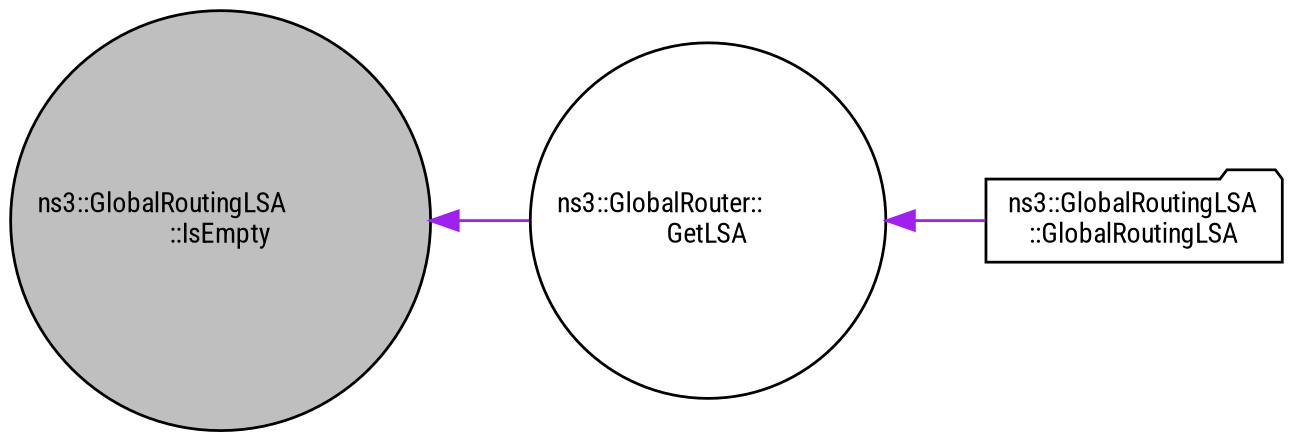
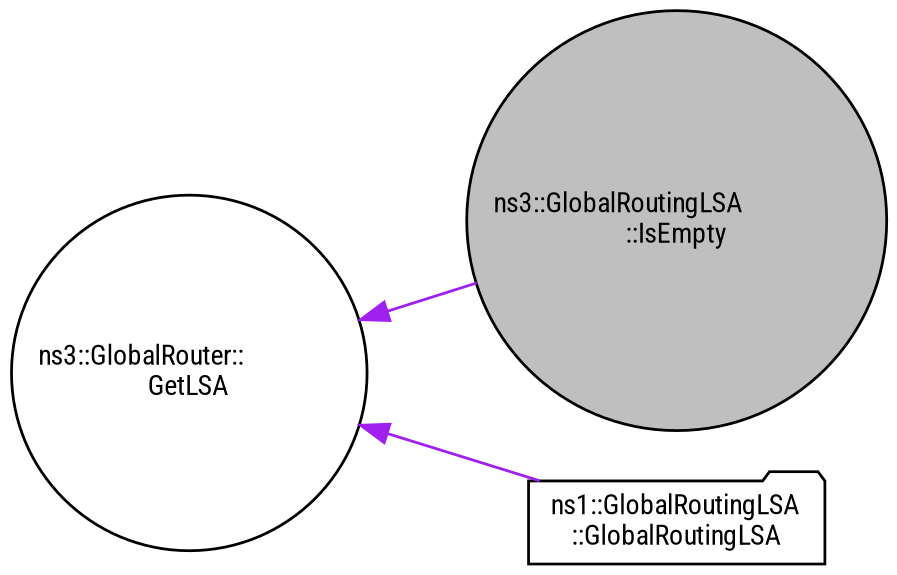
(494, 221) -> (432, 297)
(1134, 221) -> (677, 522)
